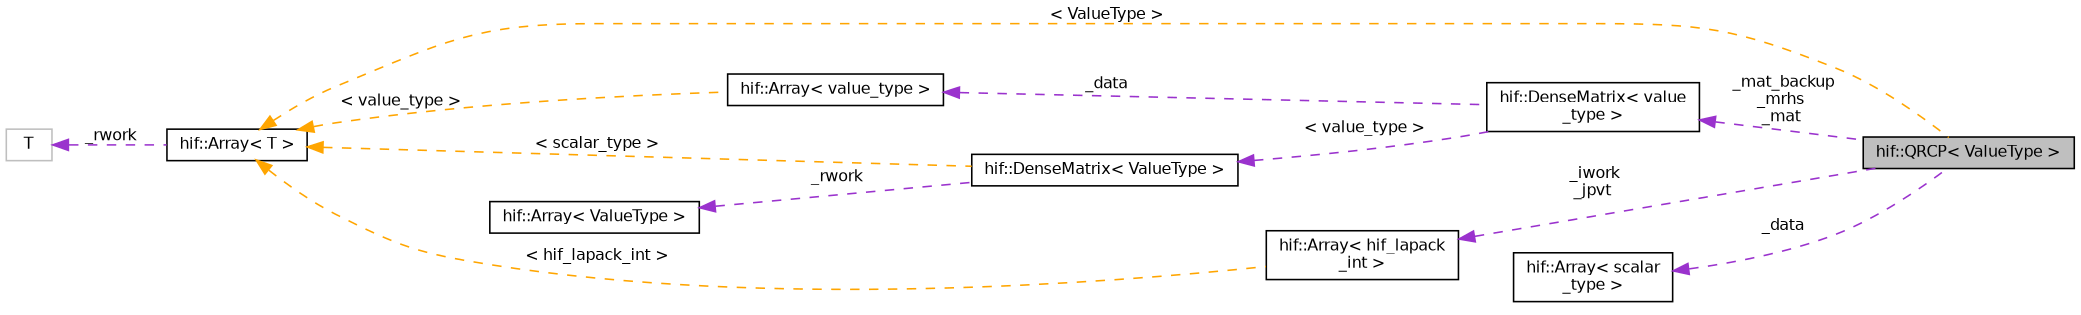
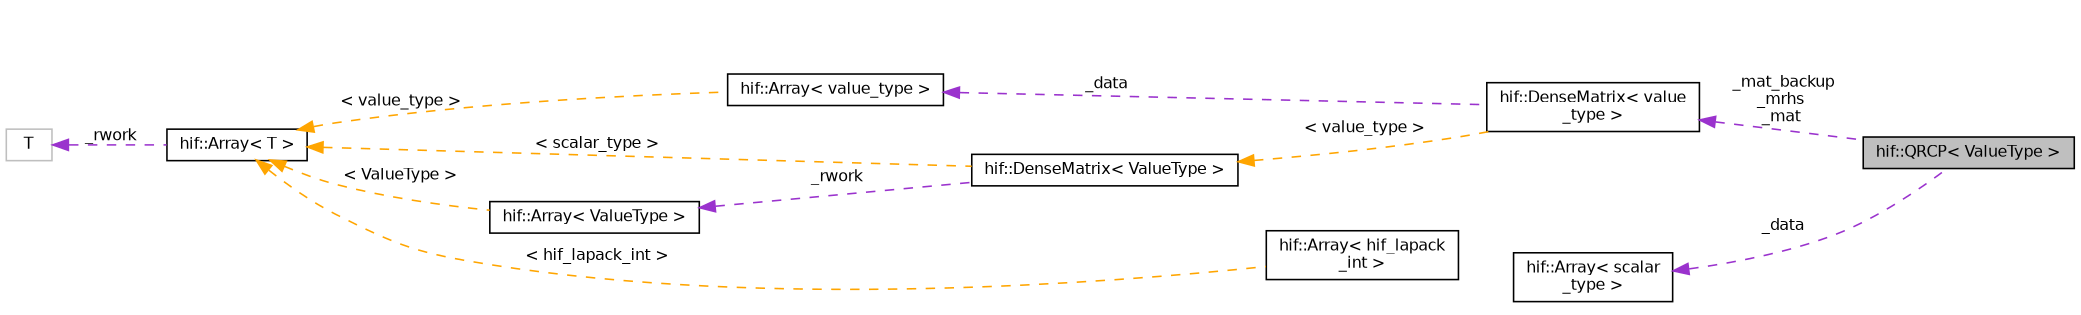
(1115, 24) -> (385, 195)
(1374, 149) -> (1374, 149)
(1677, 202) -> none
